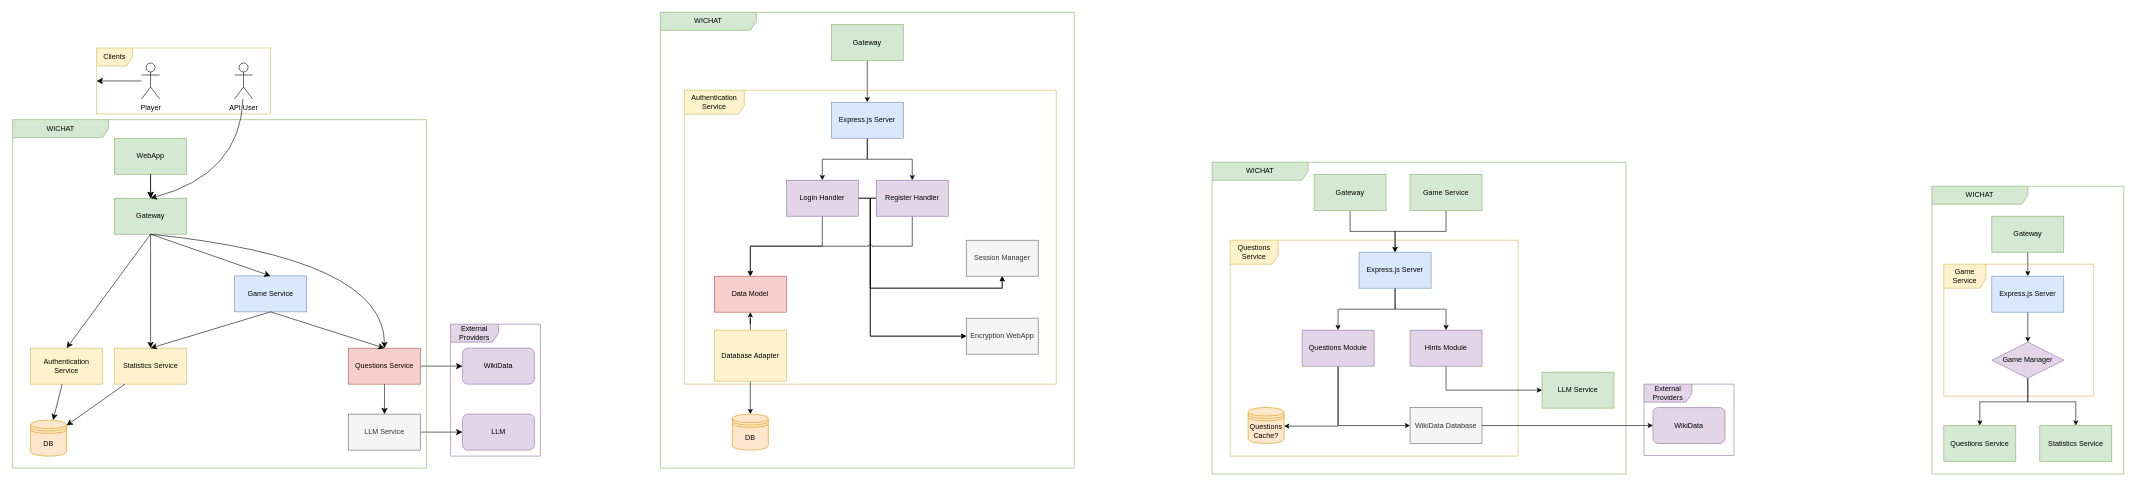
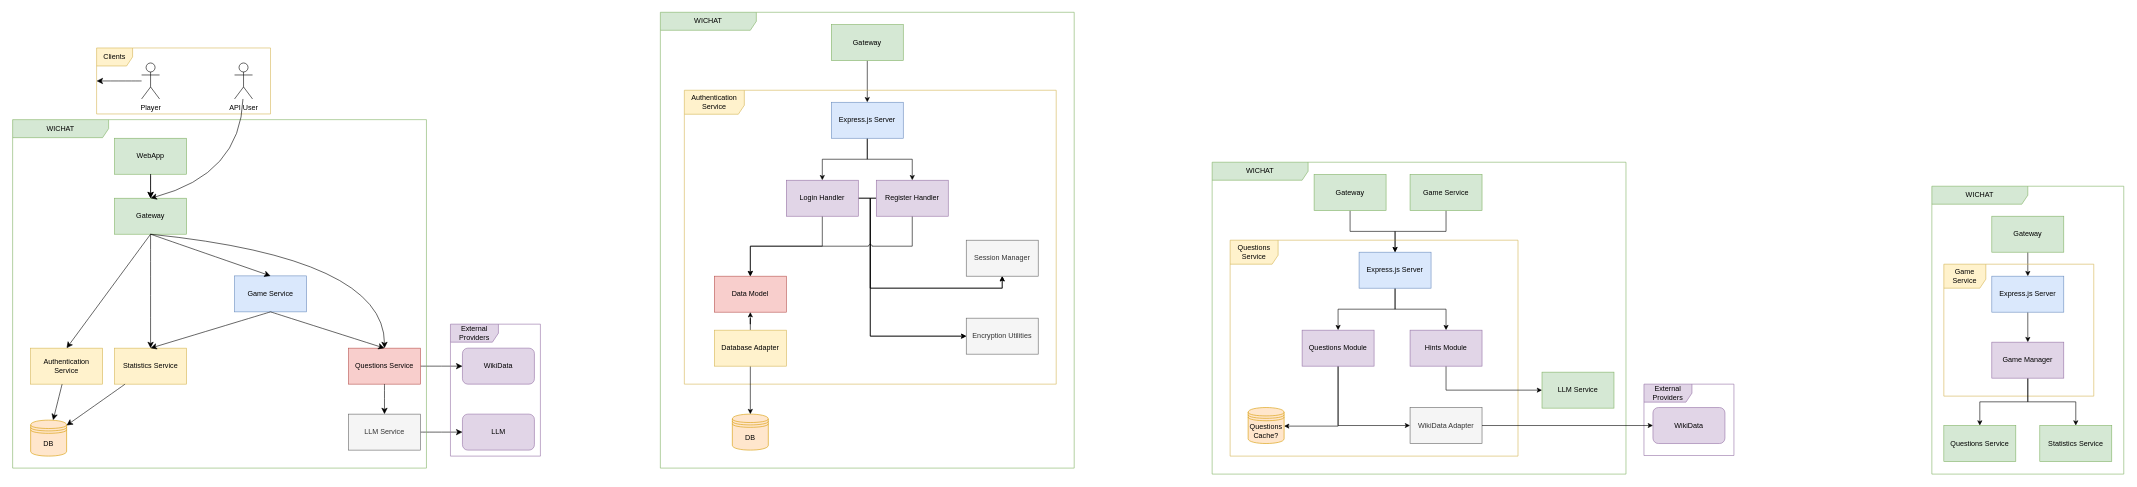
(1002, 336) -> (1002, 336)
(750, 356) -> (750, 348)
(2028, 360) -> (2028, 360)
(1446, 426) -> (1446, 426)
